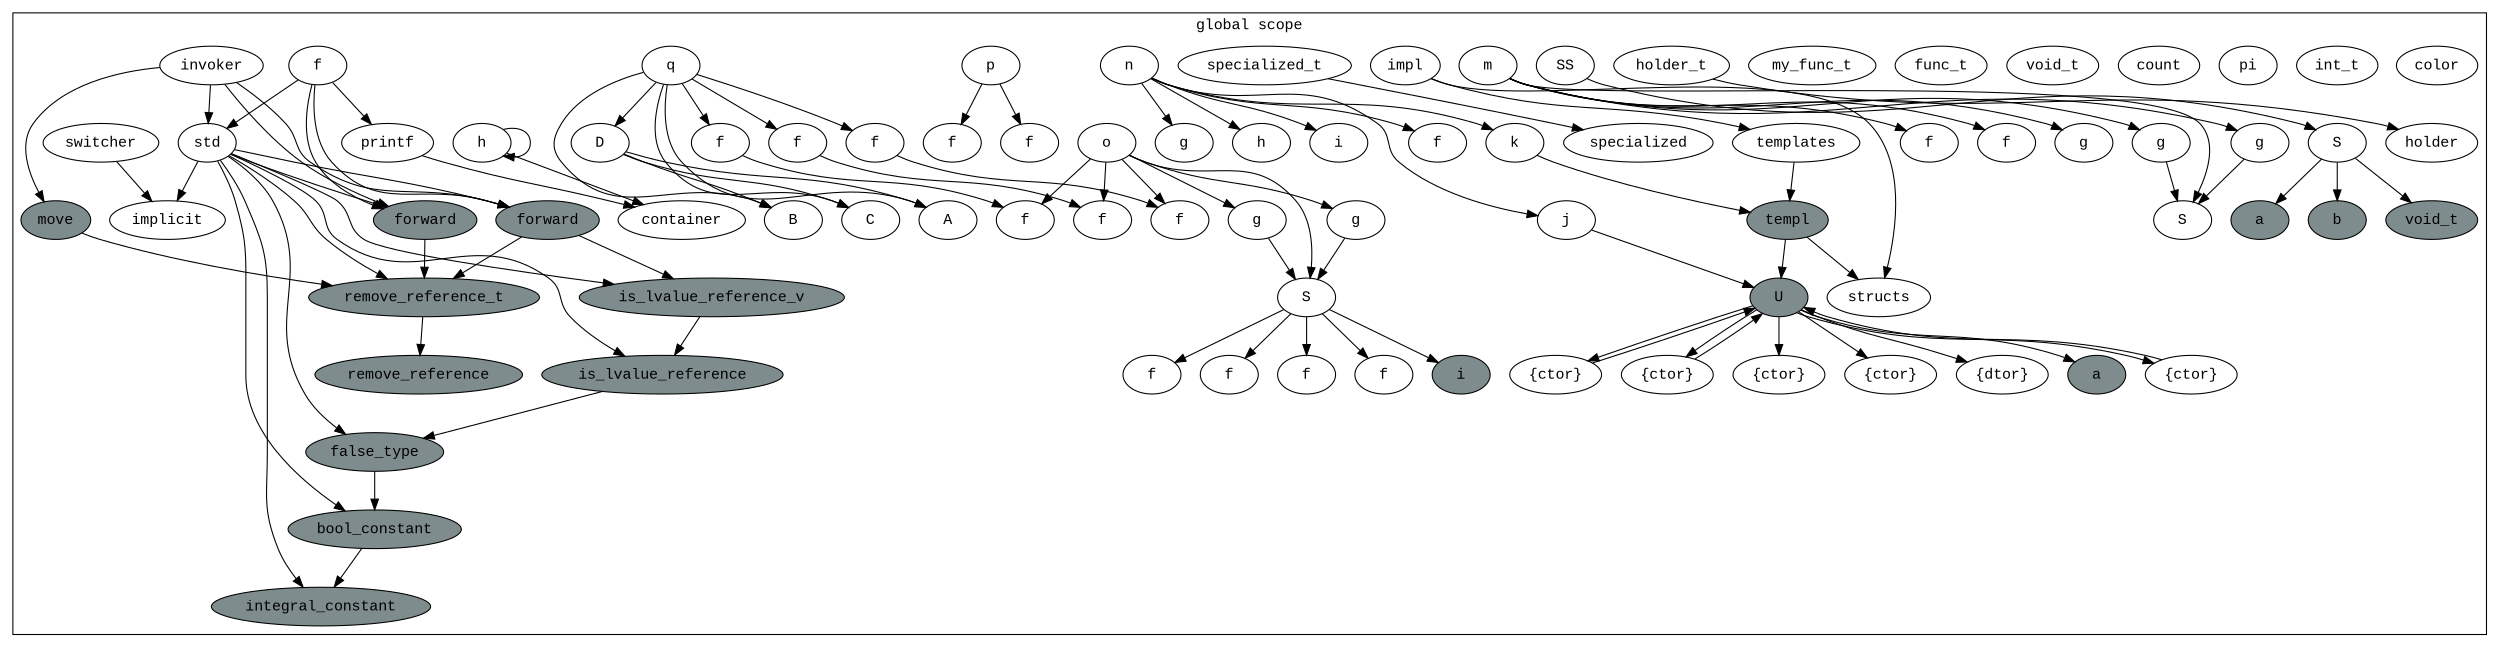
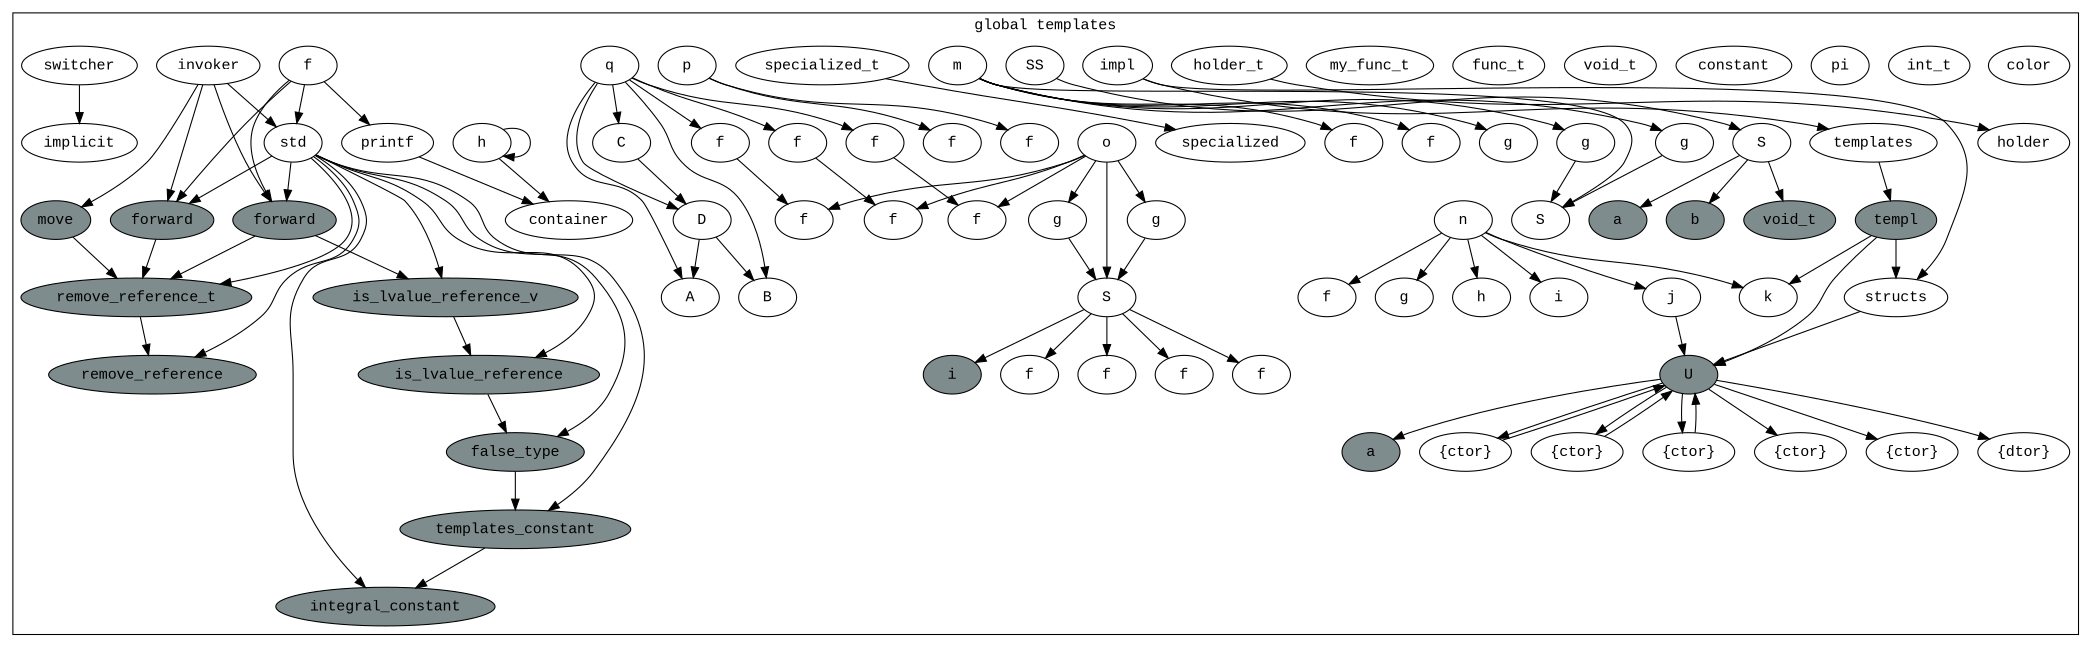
(1250, 25) -> (1046, 25)
(2159, 65) -> (1734, 65)
(190, 176) -> (290, 276)
(731, 180) -> (658, 178)
(1637, 187) -> (1835, 257)
none -> (1792, 336)
(375, 529) -> (515, 529)
